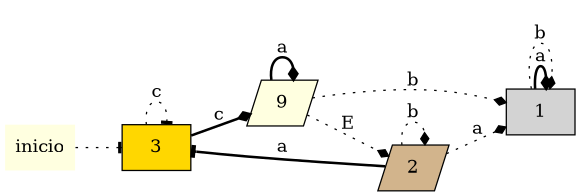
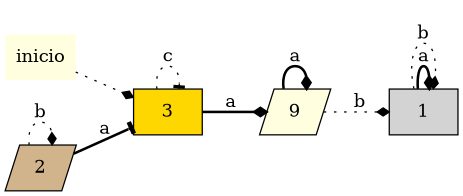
(219, 115) -> (231, 102)
(342, 133) -> none
(471, 143) -> none
(96, 148) -> (99, 82)
